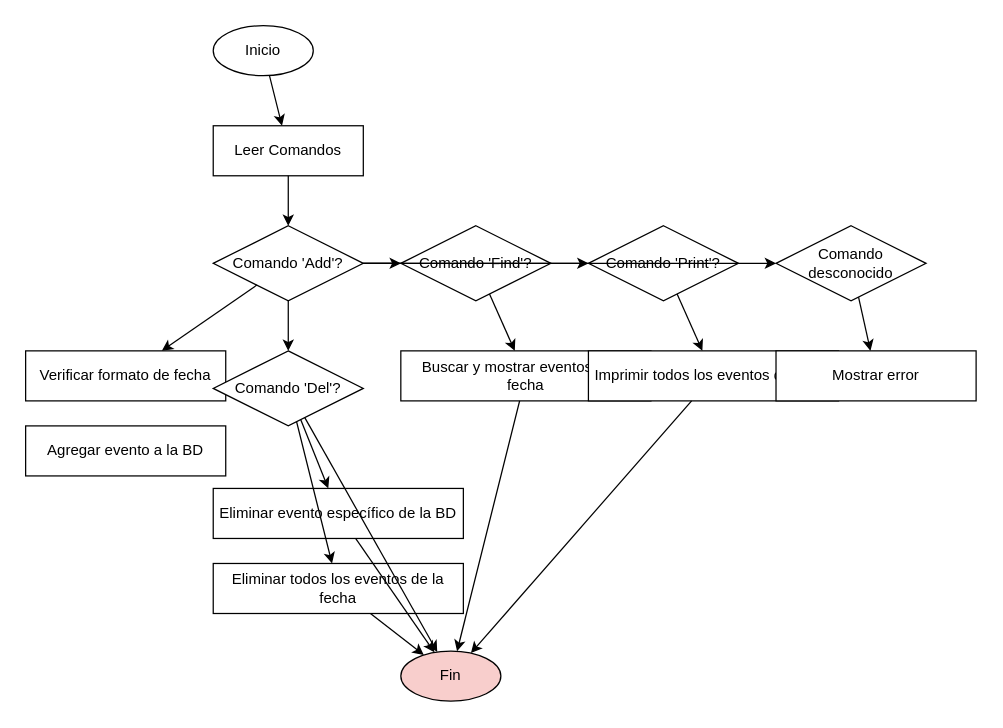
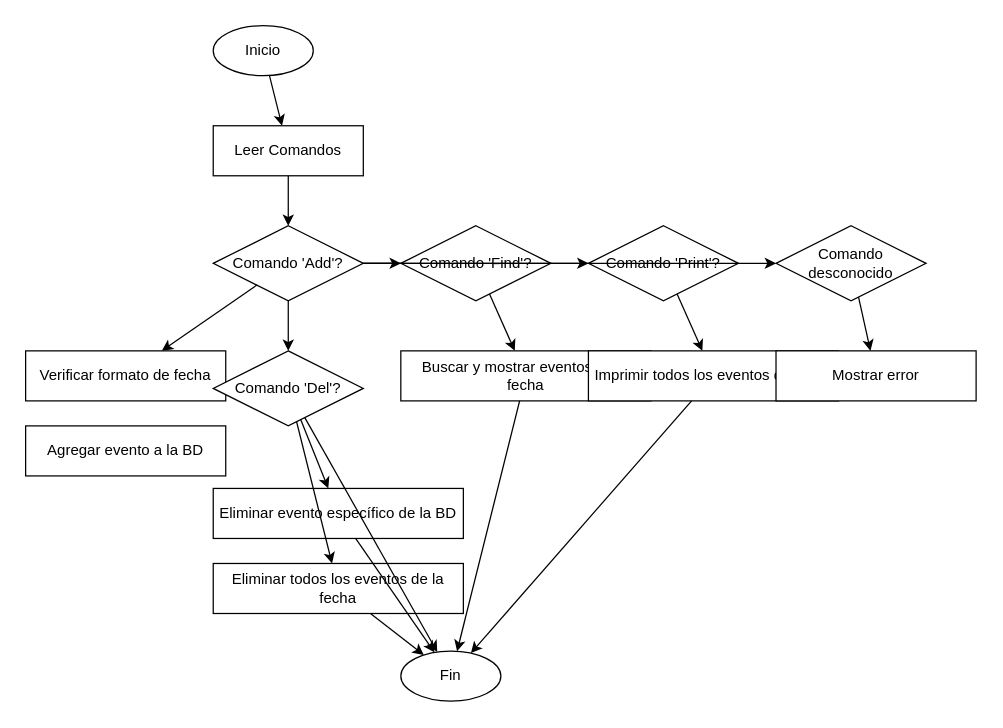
(451, 676) -> (451, 676)
